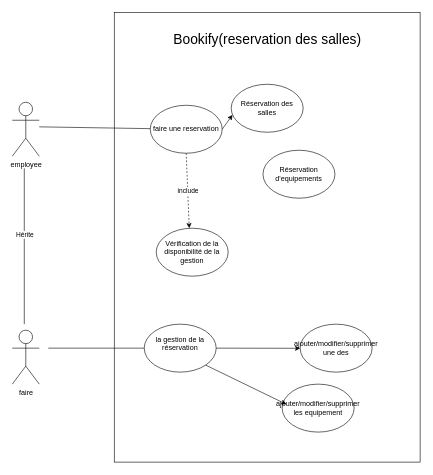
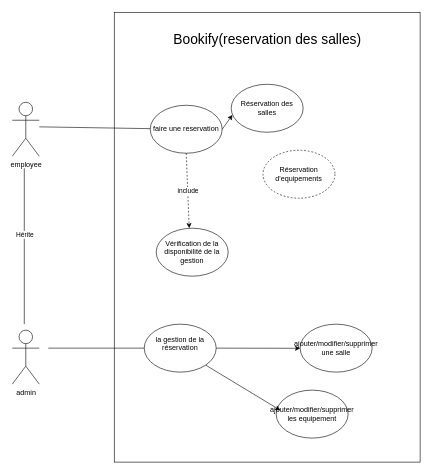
(299, 174) -> (299, 174)
(336, 348) -> (336, 348)
(26, 393) -> (26, 393)
(318, 408) -> (312, 414)
